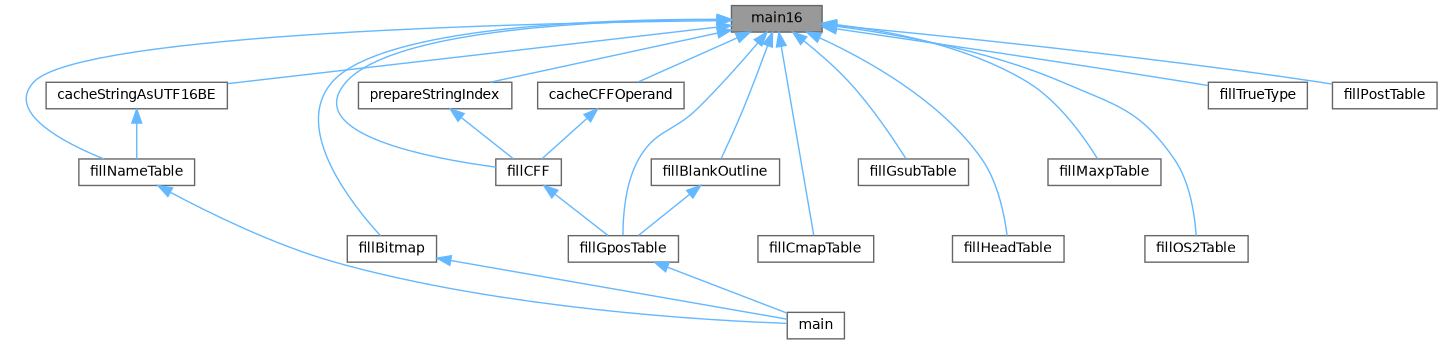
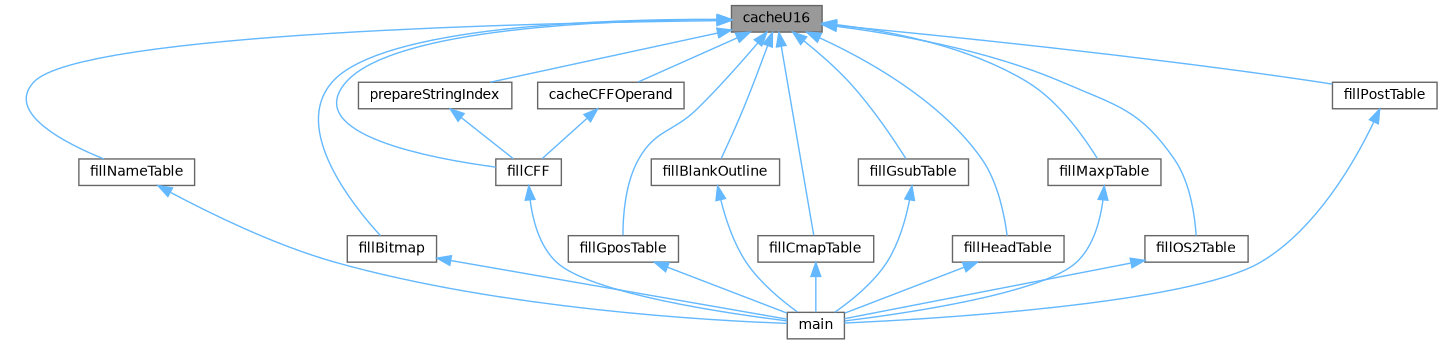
(777, 19) -> (777, 19)
(137, 96) -> none
(1258, 96) -> none
(582, 215) -> (570, 271)
(664, 215) -> (747, 264)
none -> (885, 265)
none -> (904, 290)
none -> (988, 291)
none -> (816, 294)
none -> (997, 294)
none -> (1145, 294)
